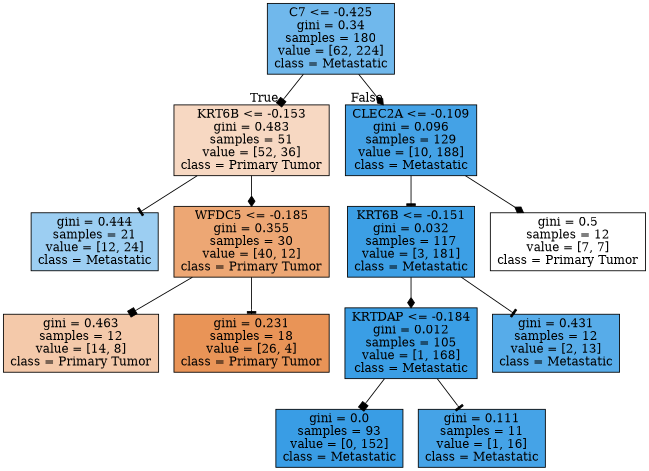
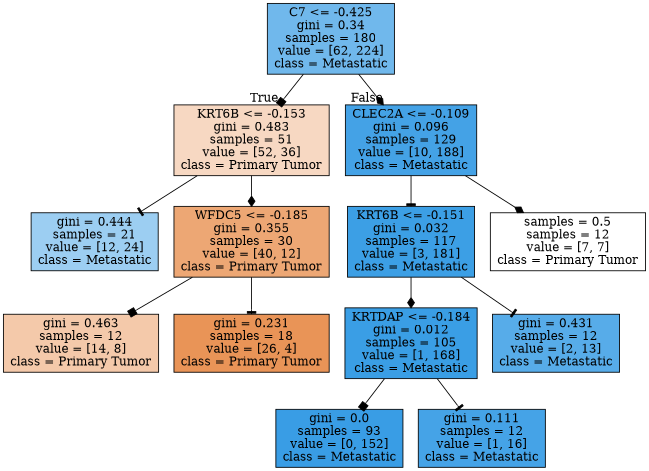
(568, 242) -> (568, 242)
(482, 438) -> (482, 438)
